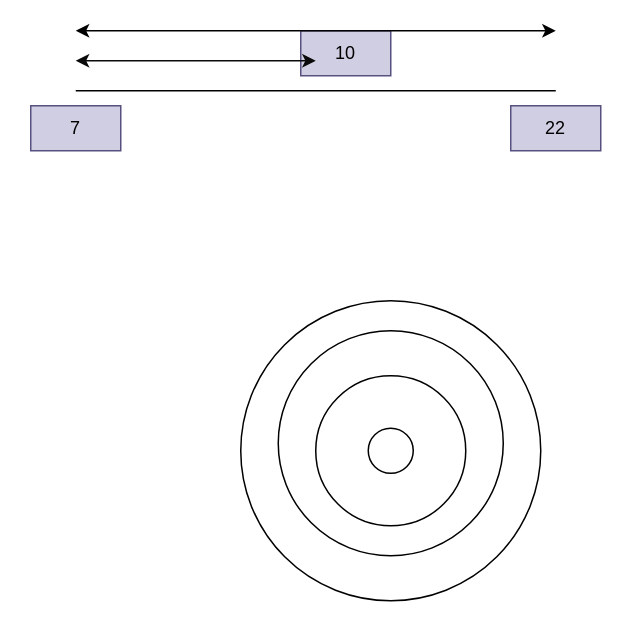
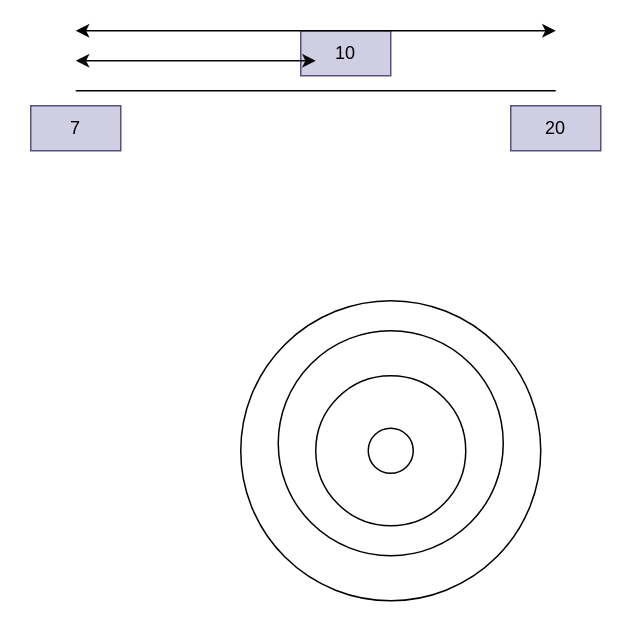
(556, 128) -> (556, 128)
